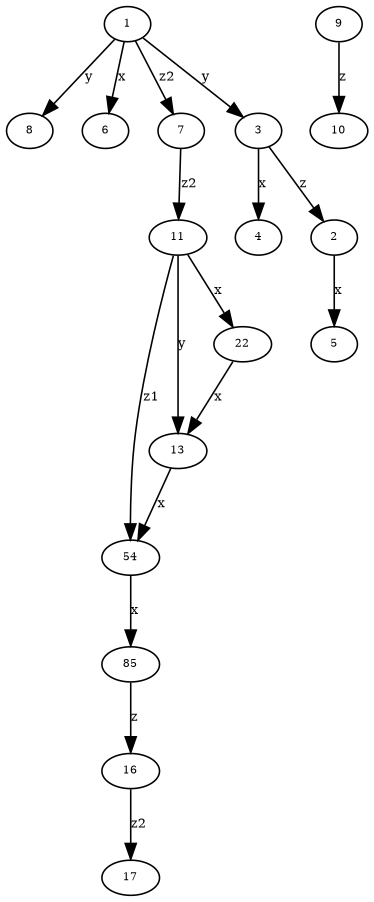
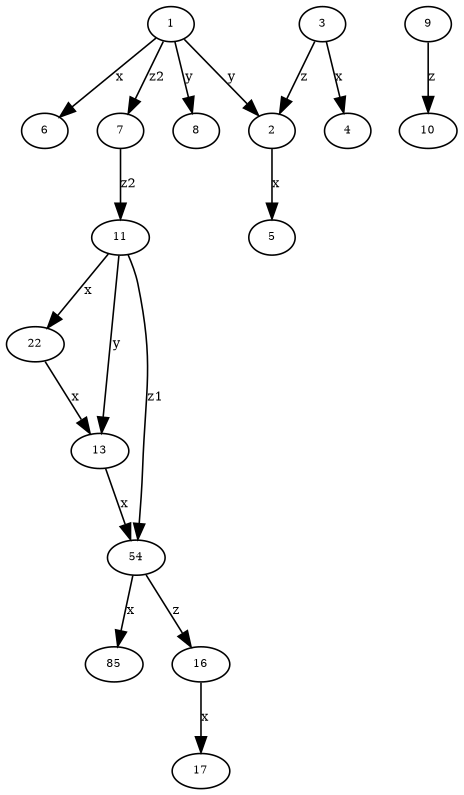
(187, 73) -> (216, 72)
(131, 710) -> (164, 604)
(139, 824) -> (205, 718)
